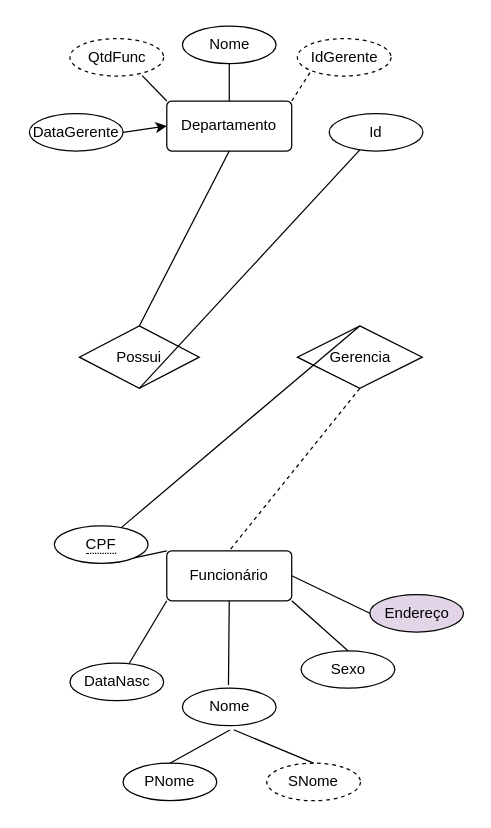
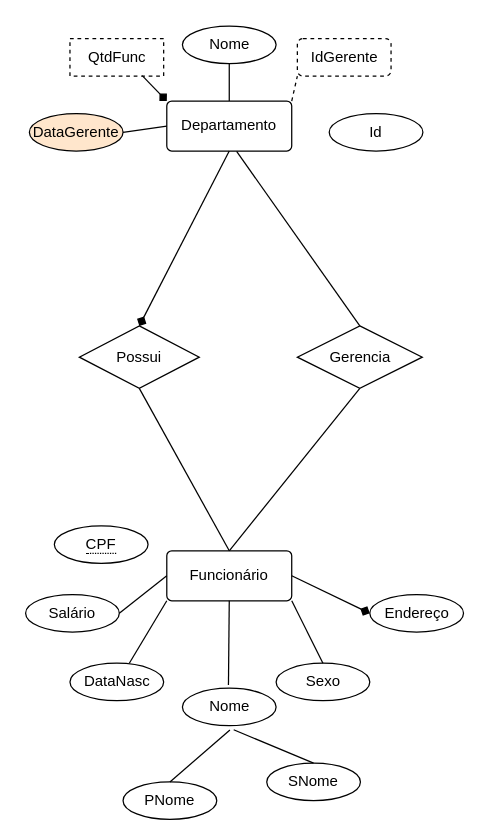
(117, 57) -> (117, 57)
(344, 57) -> (344, 57)
(163, 96) -> (159, 93)
(157, 127) -> (160, 127)
(76, 132) -> (76, 132)
(249, 269) -> (184, 469)
(142, 320) -> (144, 316)
(241, 427) -> (299, 239)
(295, 469) -> (295, 469)
(150, 554) -> none
none -> (143, 594)
(365, 611) -> (360, 608)
none -> (73, 613)
(417, 613) -> (417, 613)
(348, 669) -> (323, 682)
(170, 782) -> (170, 801)
(314, 782) -> (314, 782)
